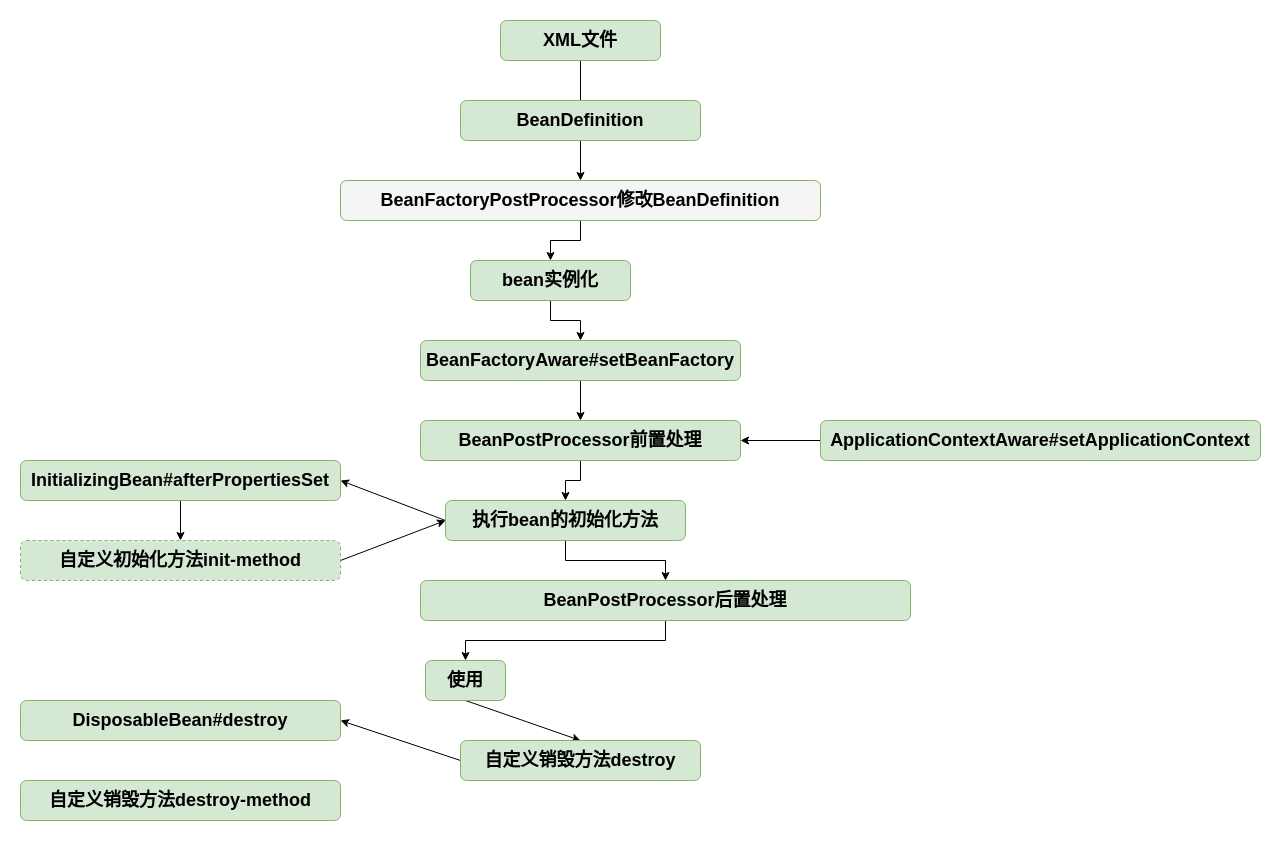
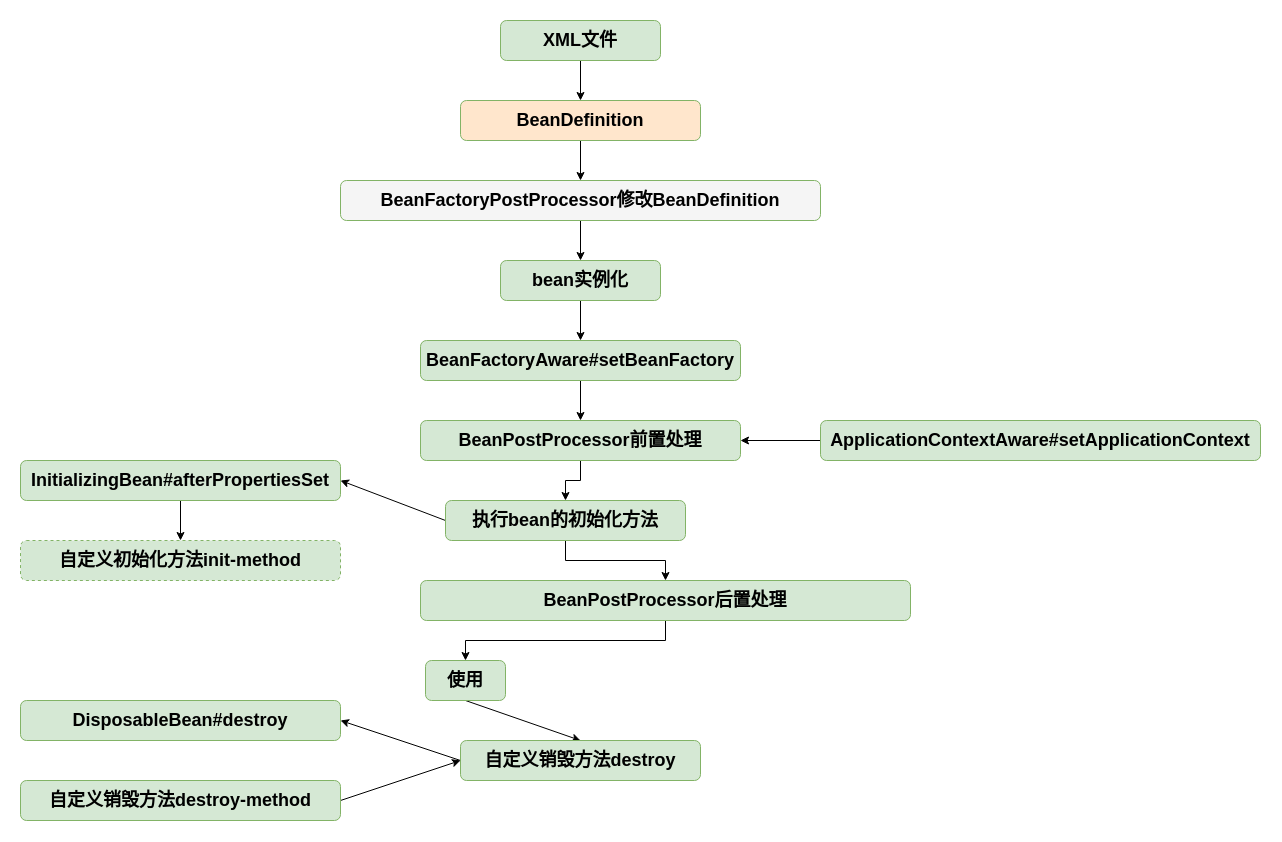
(581, 95) -> (581, 92)
(581, 121) -> (581, 121)
(551, 281) -> (581, 281)
(390, 542) -> none
none -> (397, 782)
